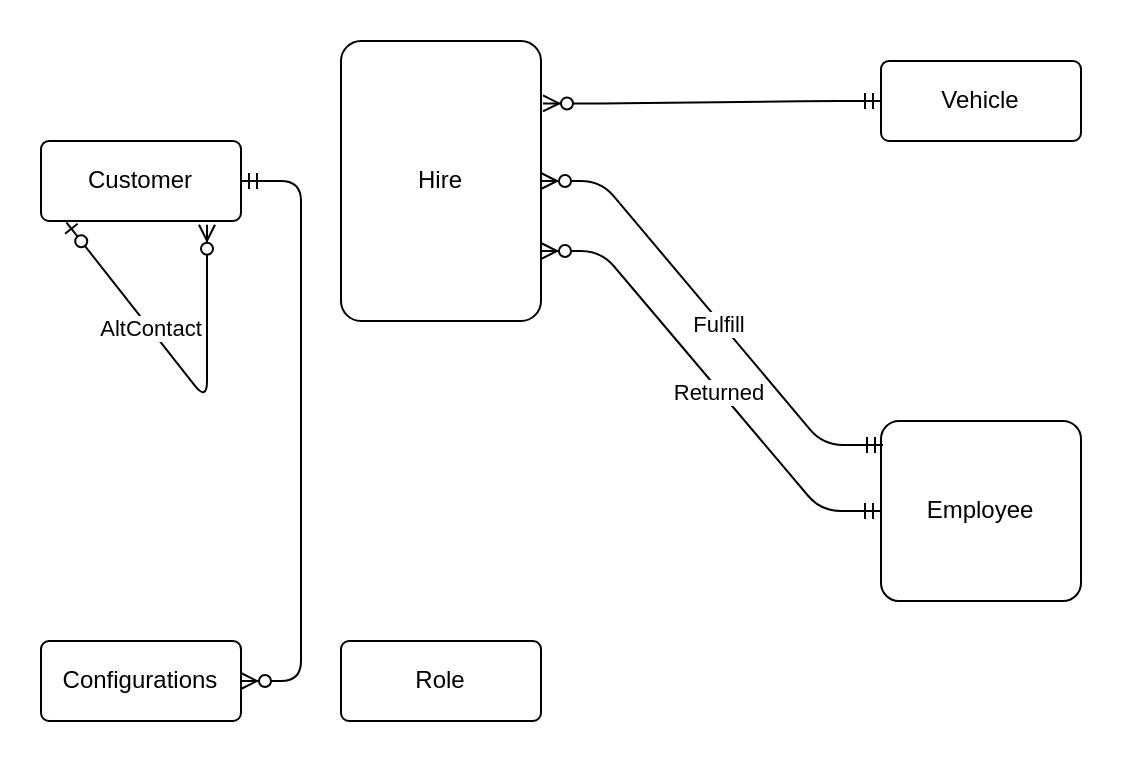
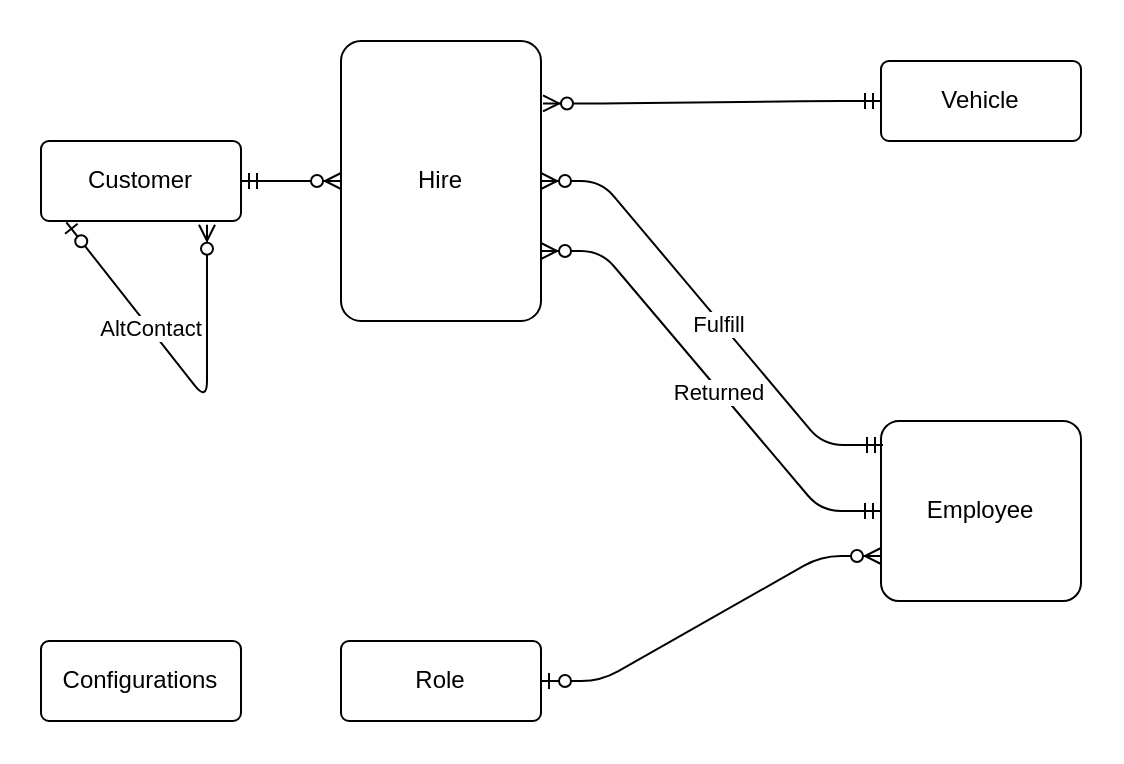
(301, 452) -> (304, 181)
none -> (711, 619)
